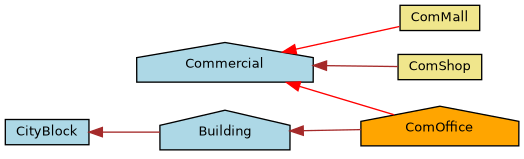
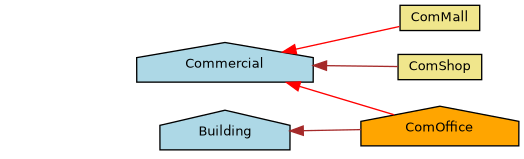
(47, 132) -> none
